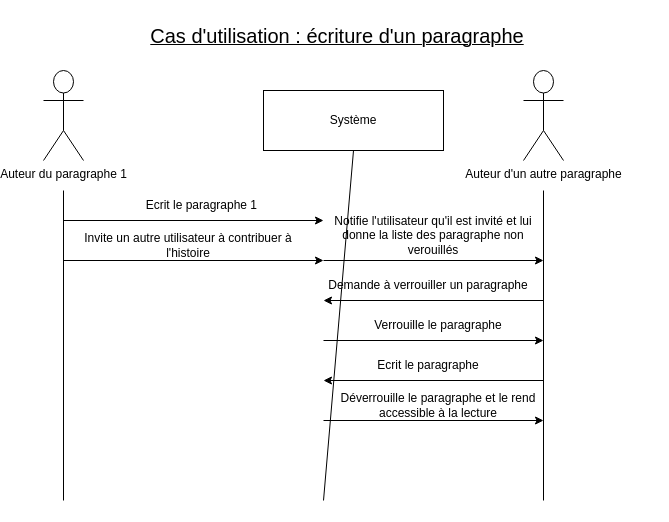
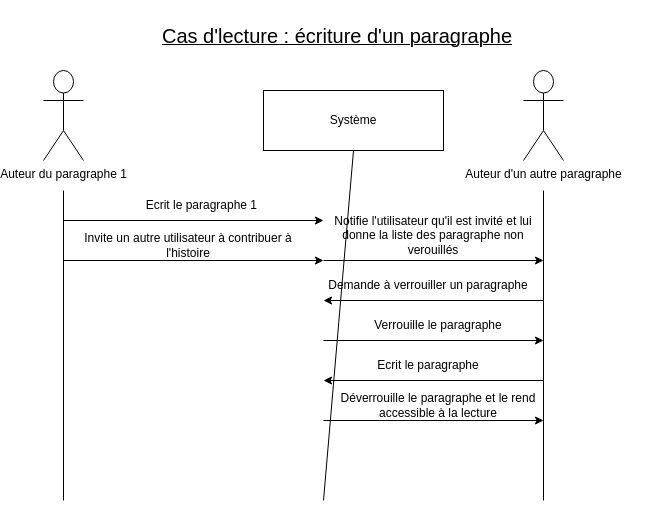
(338, 36) -> (338, 36)
